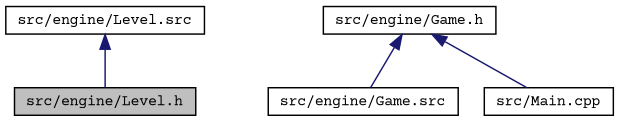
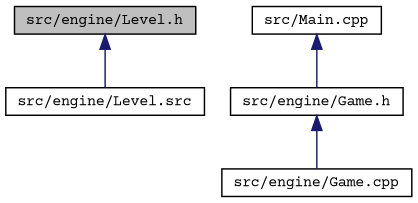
(486, 65) -> (317, 68)
(105, 68) -> (105, 68)
(363, 102) -> (317, 183)
